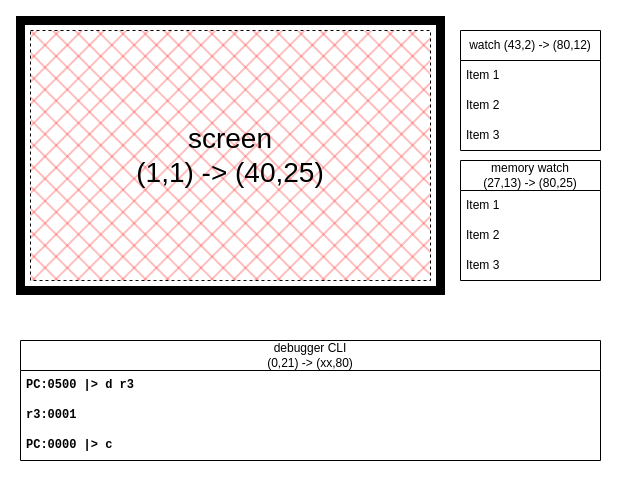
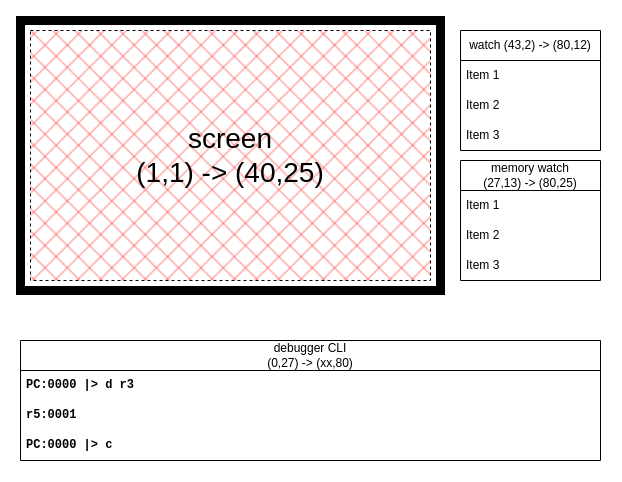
(311, 356) -> (311, 356)
(69, 386) -> (69, 386)
(48, 416) -> (48, 416)
